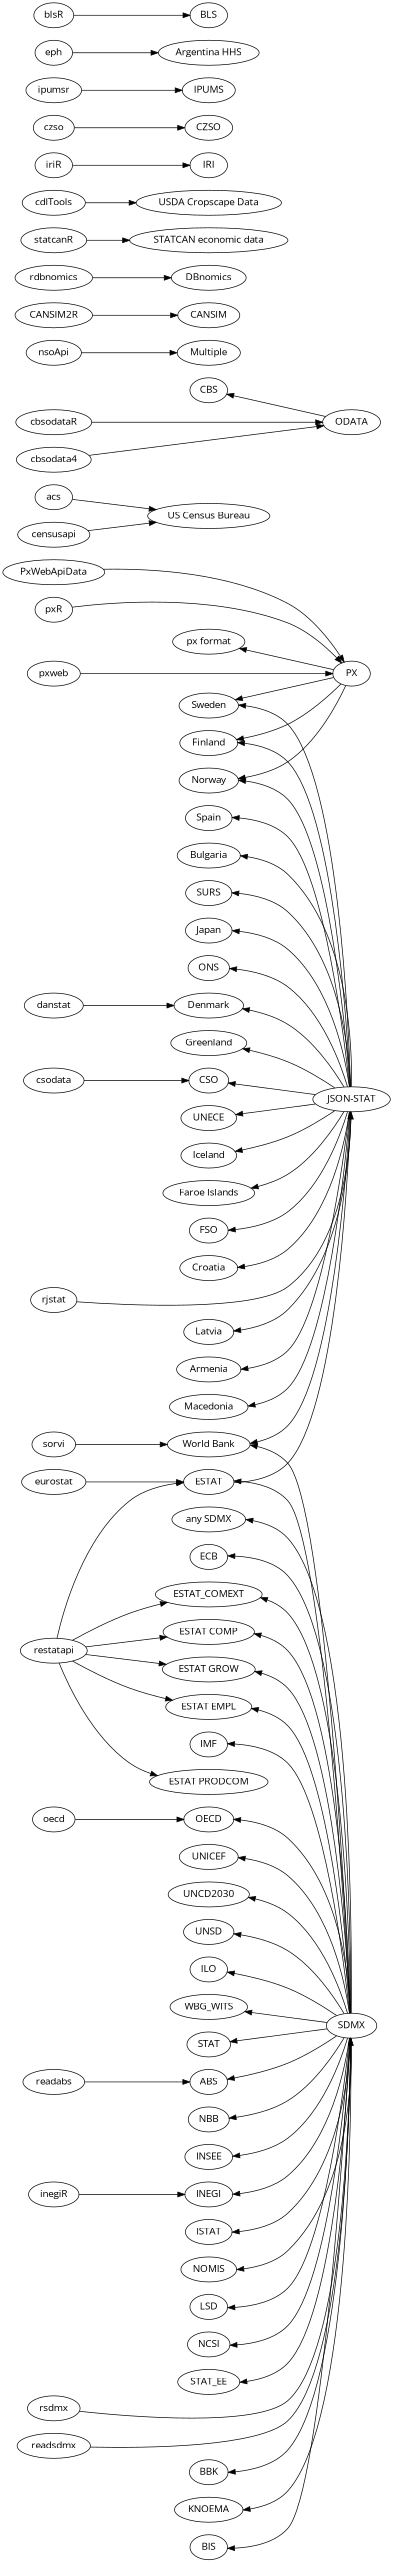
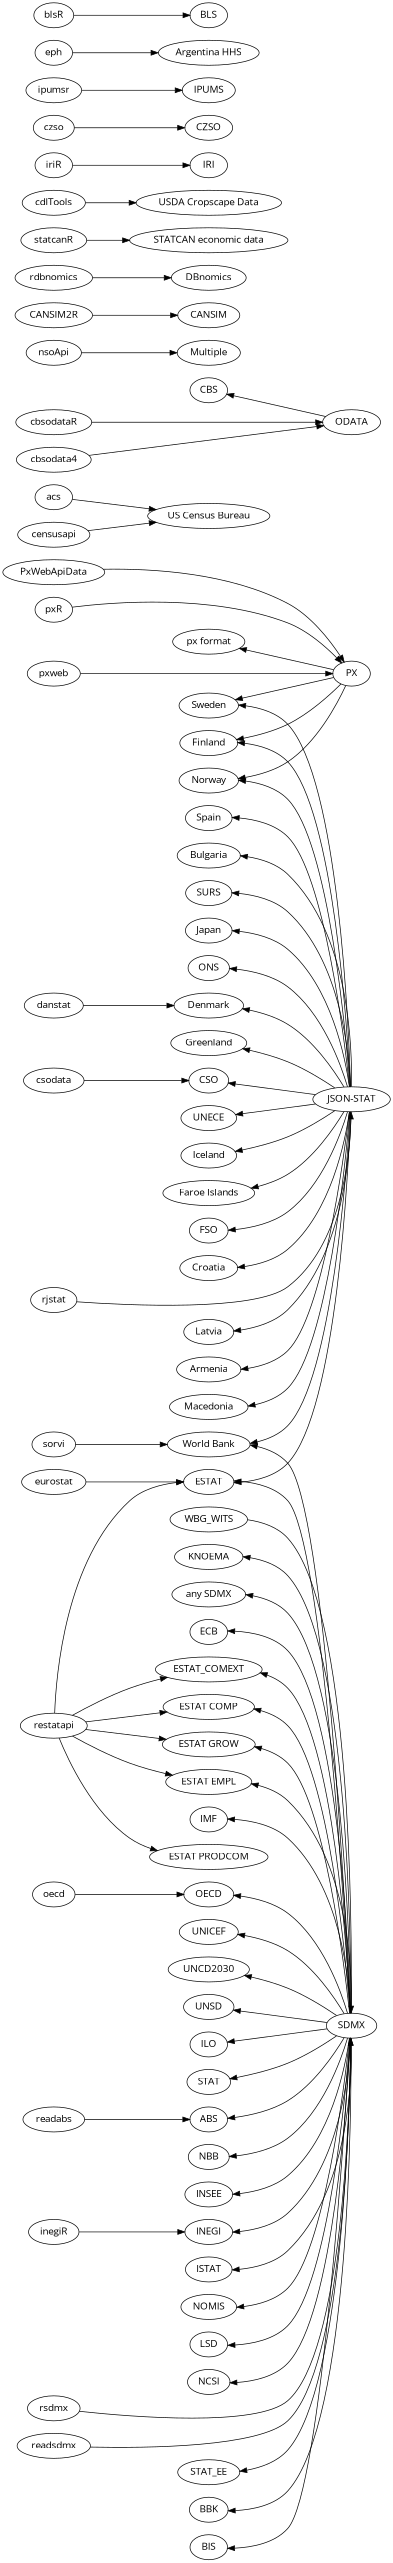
(332, 1324) -> (333, 1317)
(289, 2018) -> (341, 1745)
